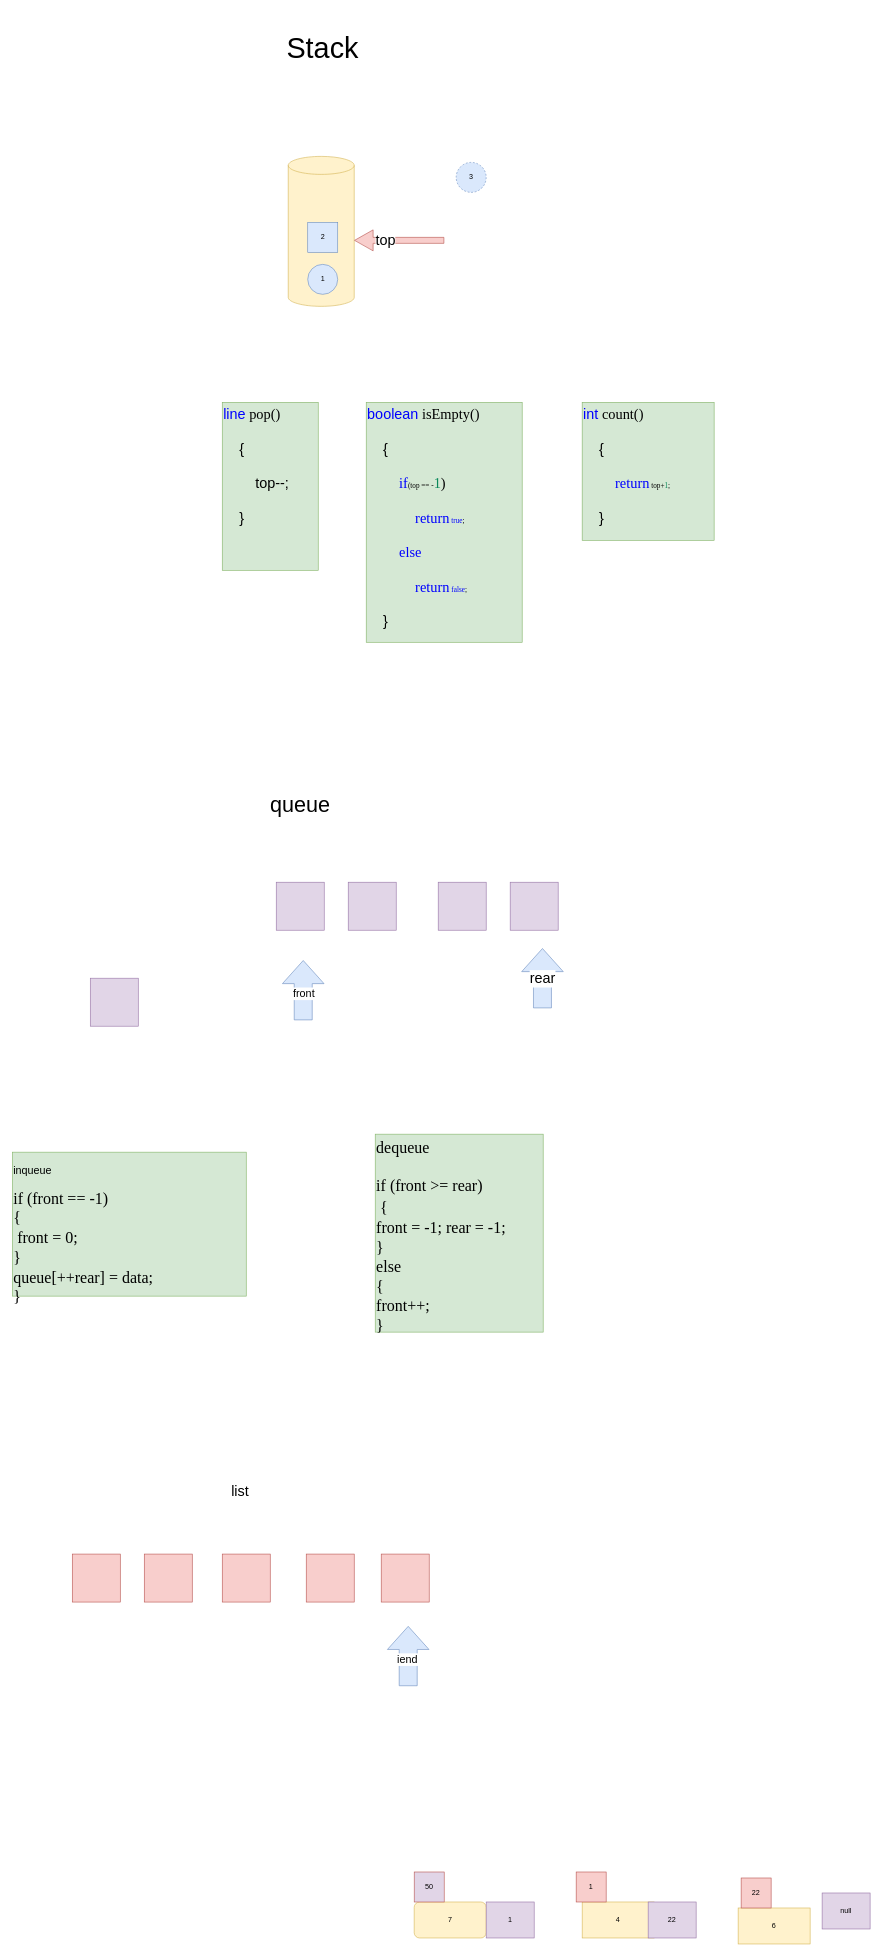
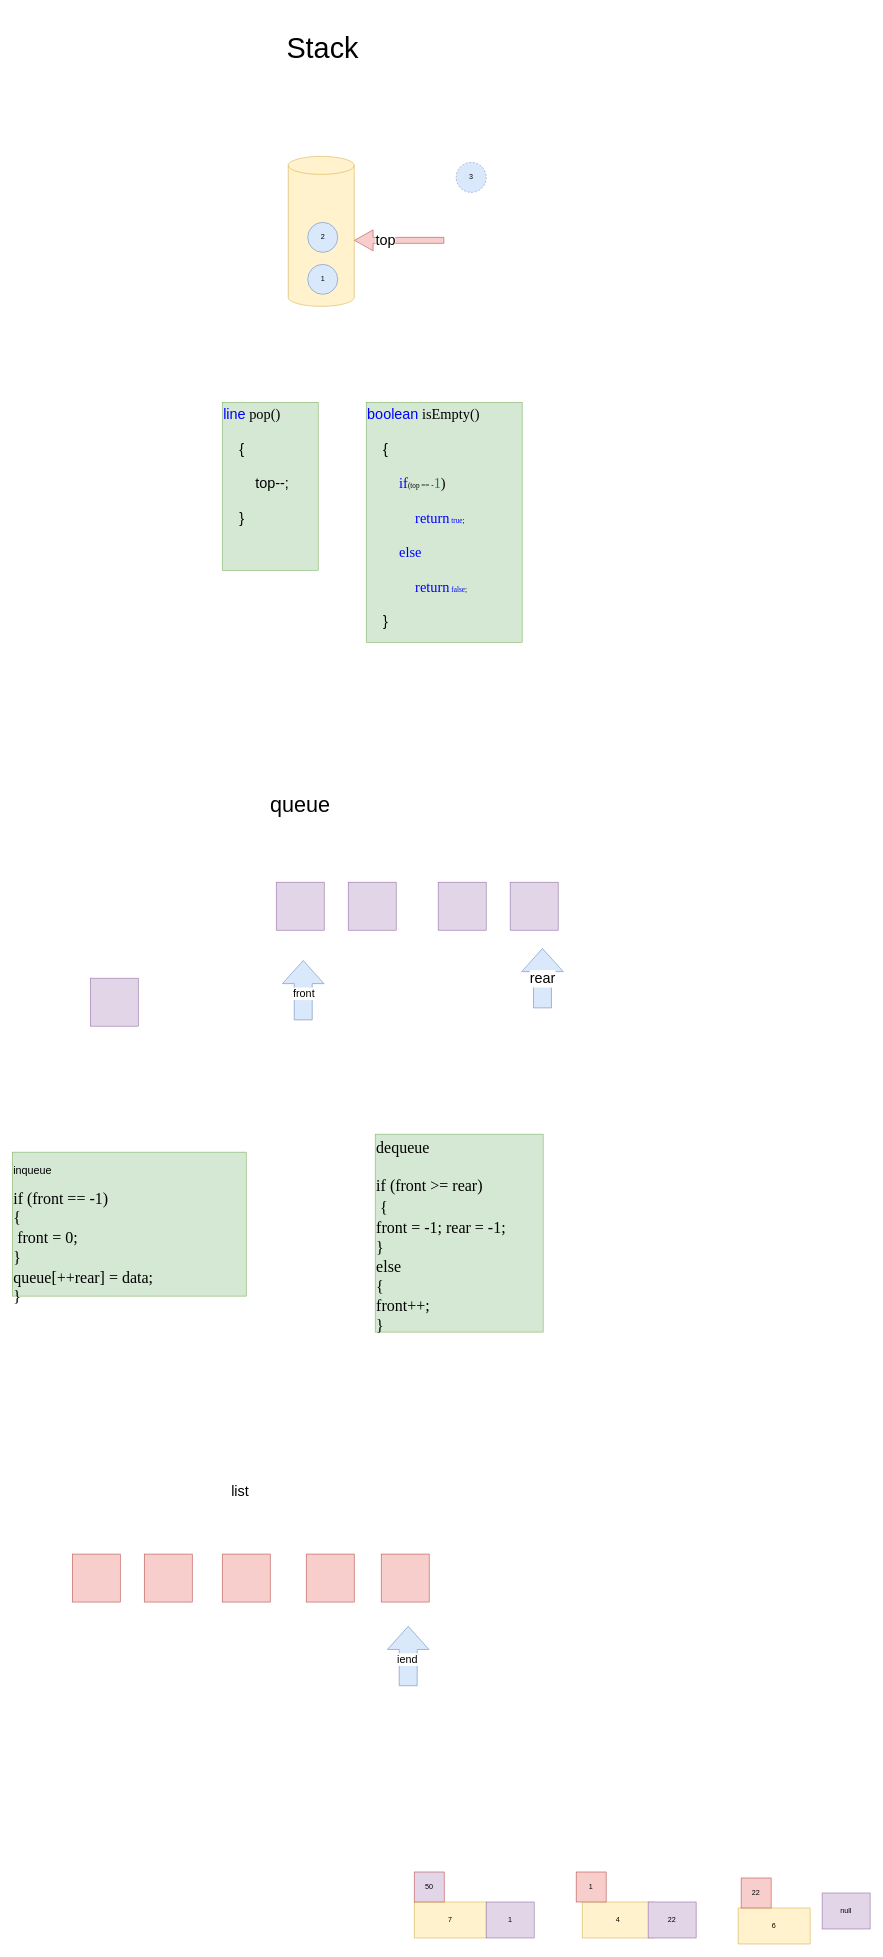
(323, 237) -> (323, 237)
(648, 471) -> none
(450, 1920) -> (450, 1920)
